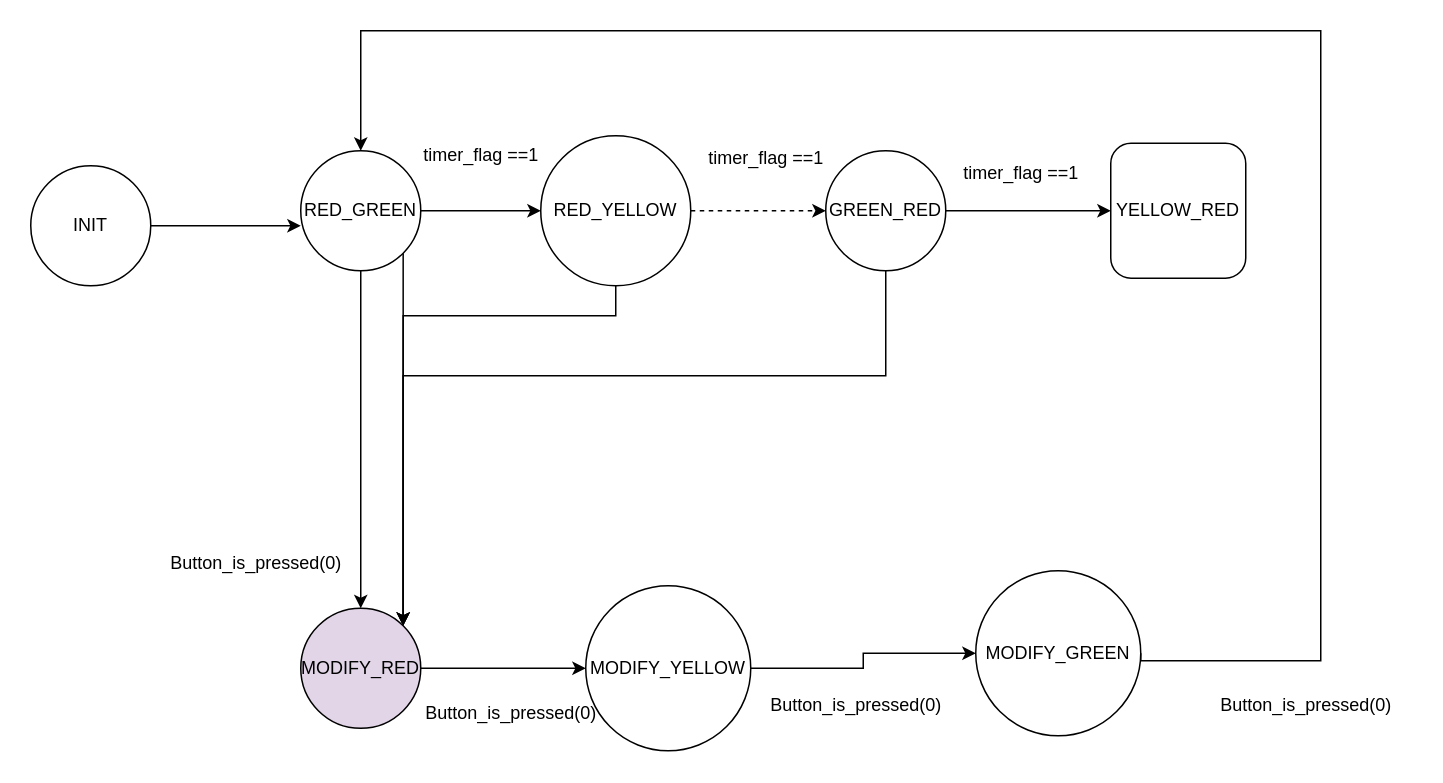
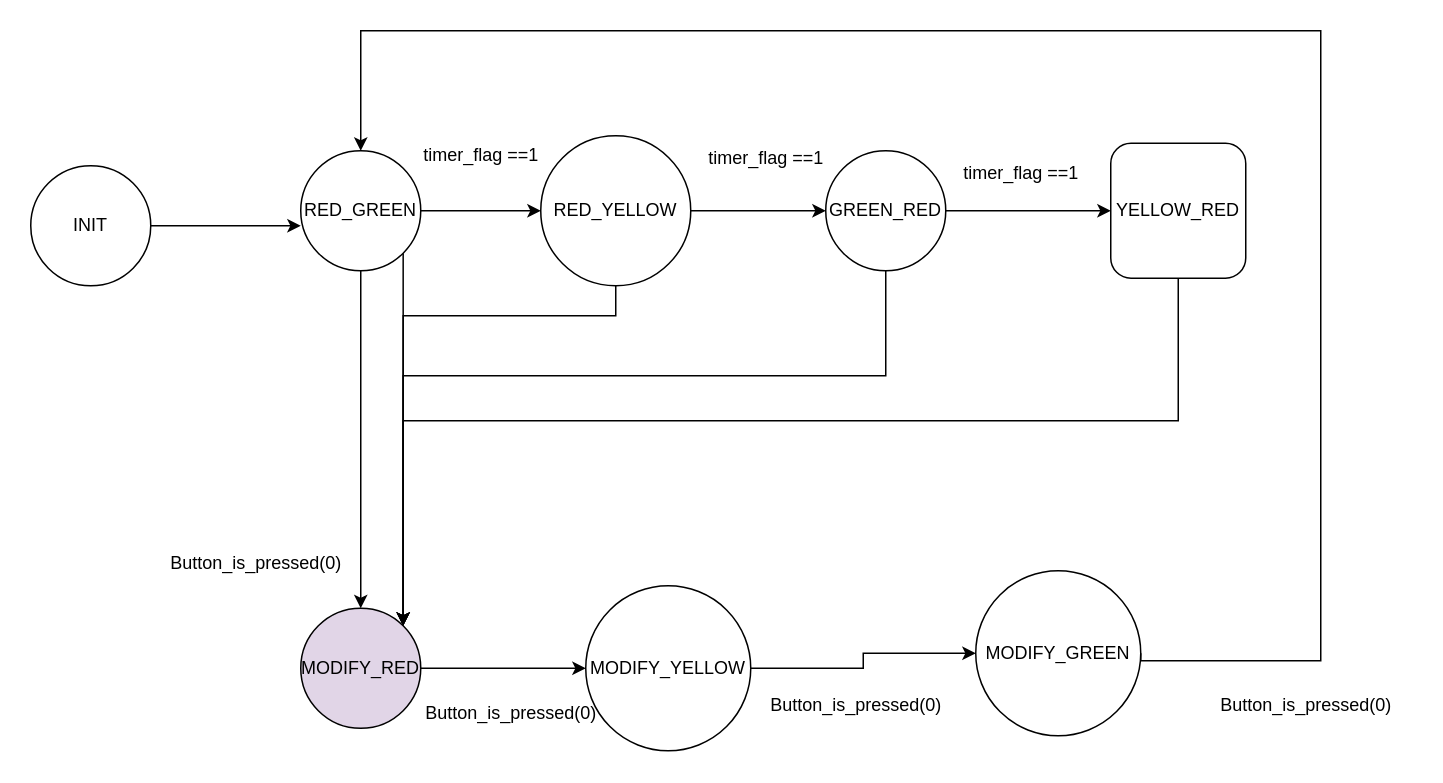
(754, 211) -> (754, 211)
none -> (863, 421)
